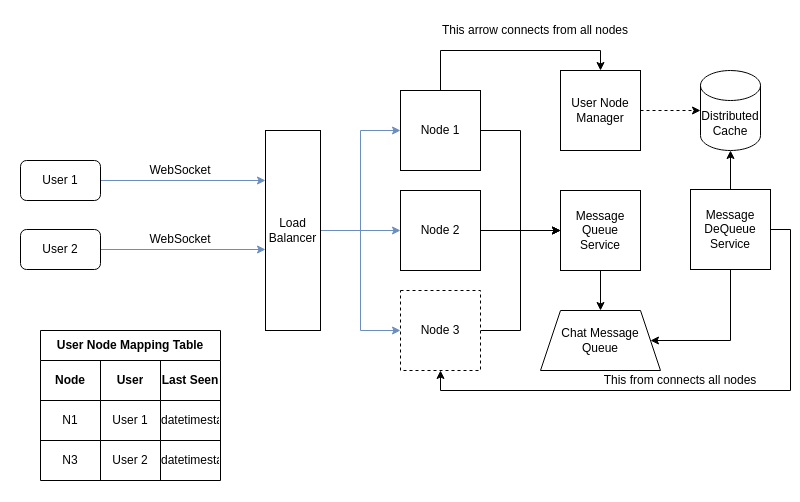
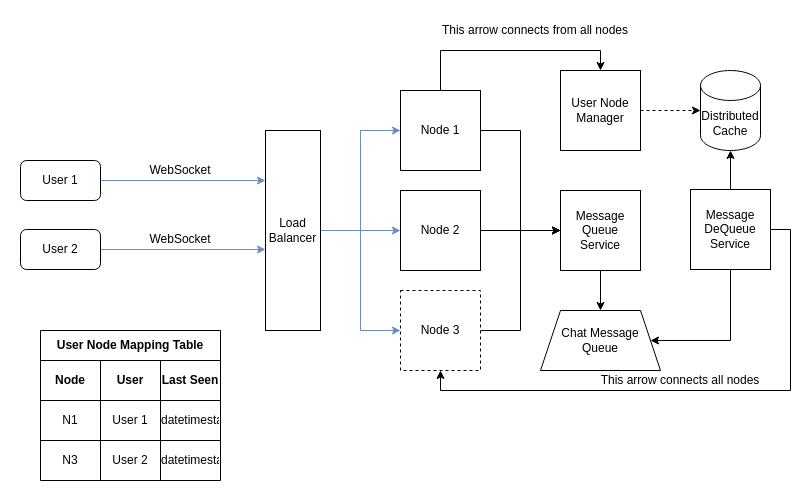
(681, 381) -> (681, 381)
